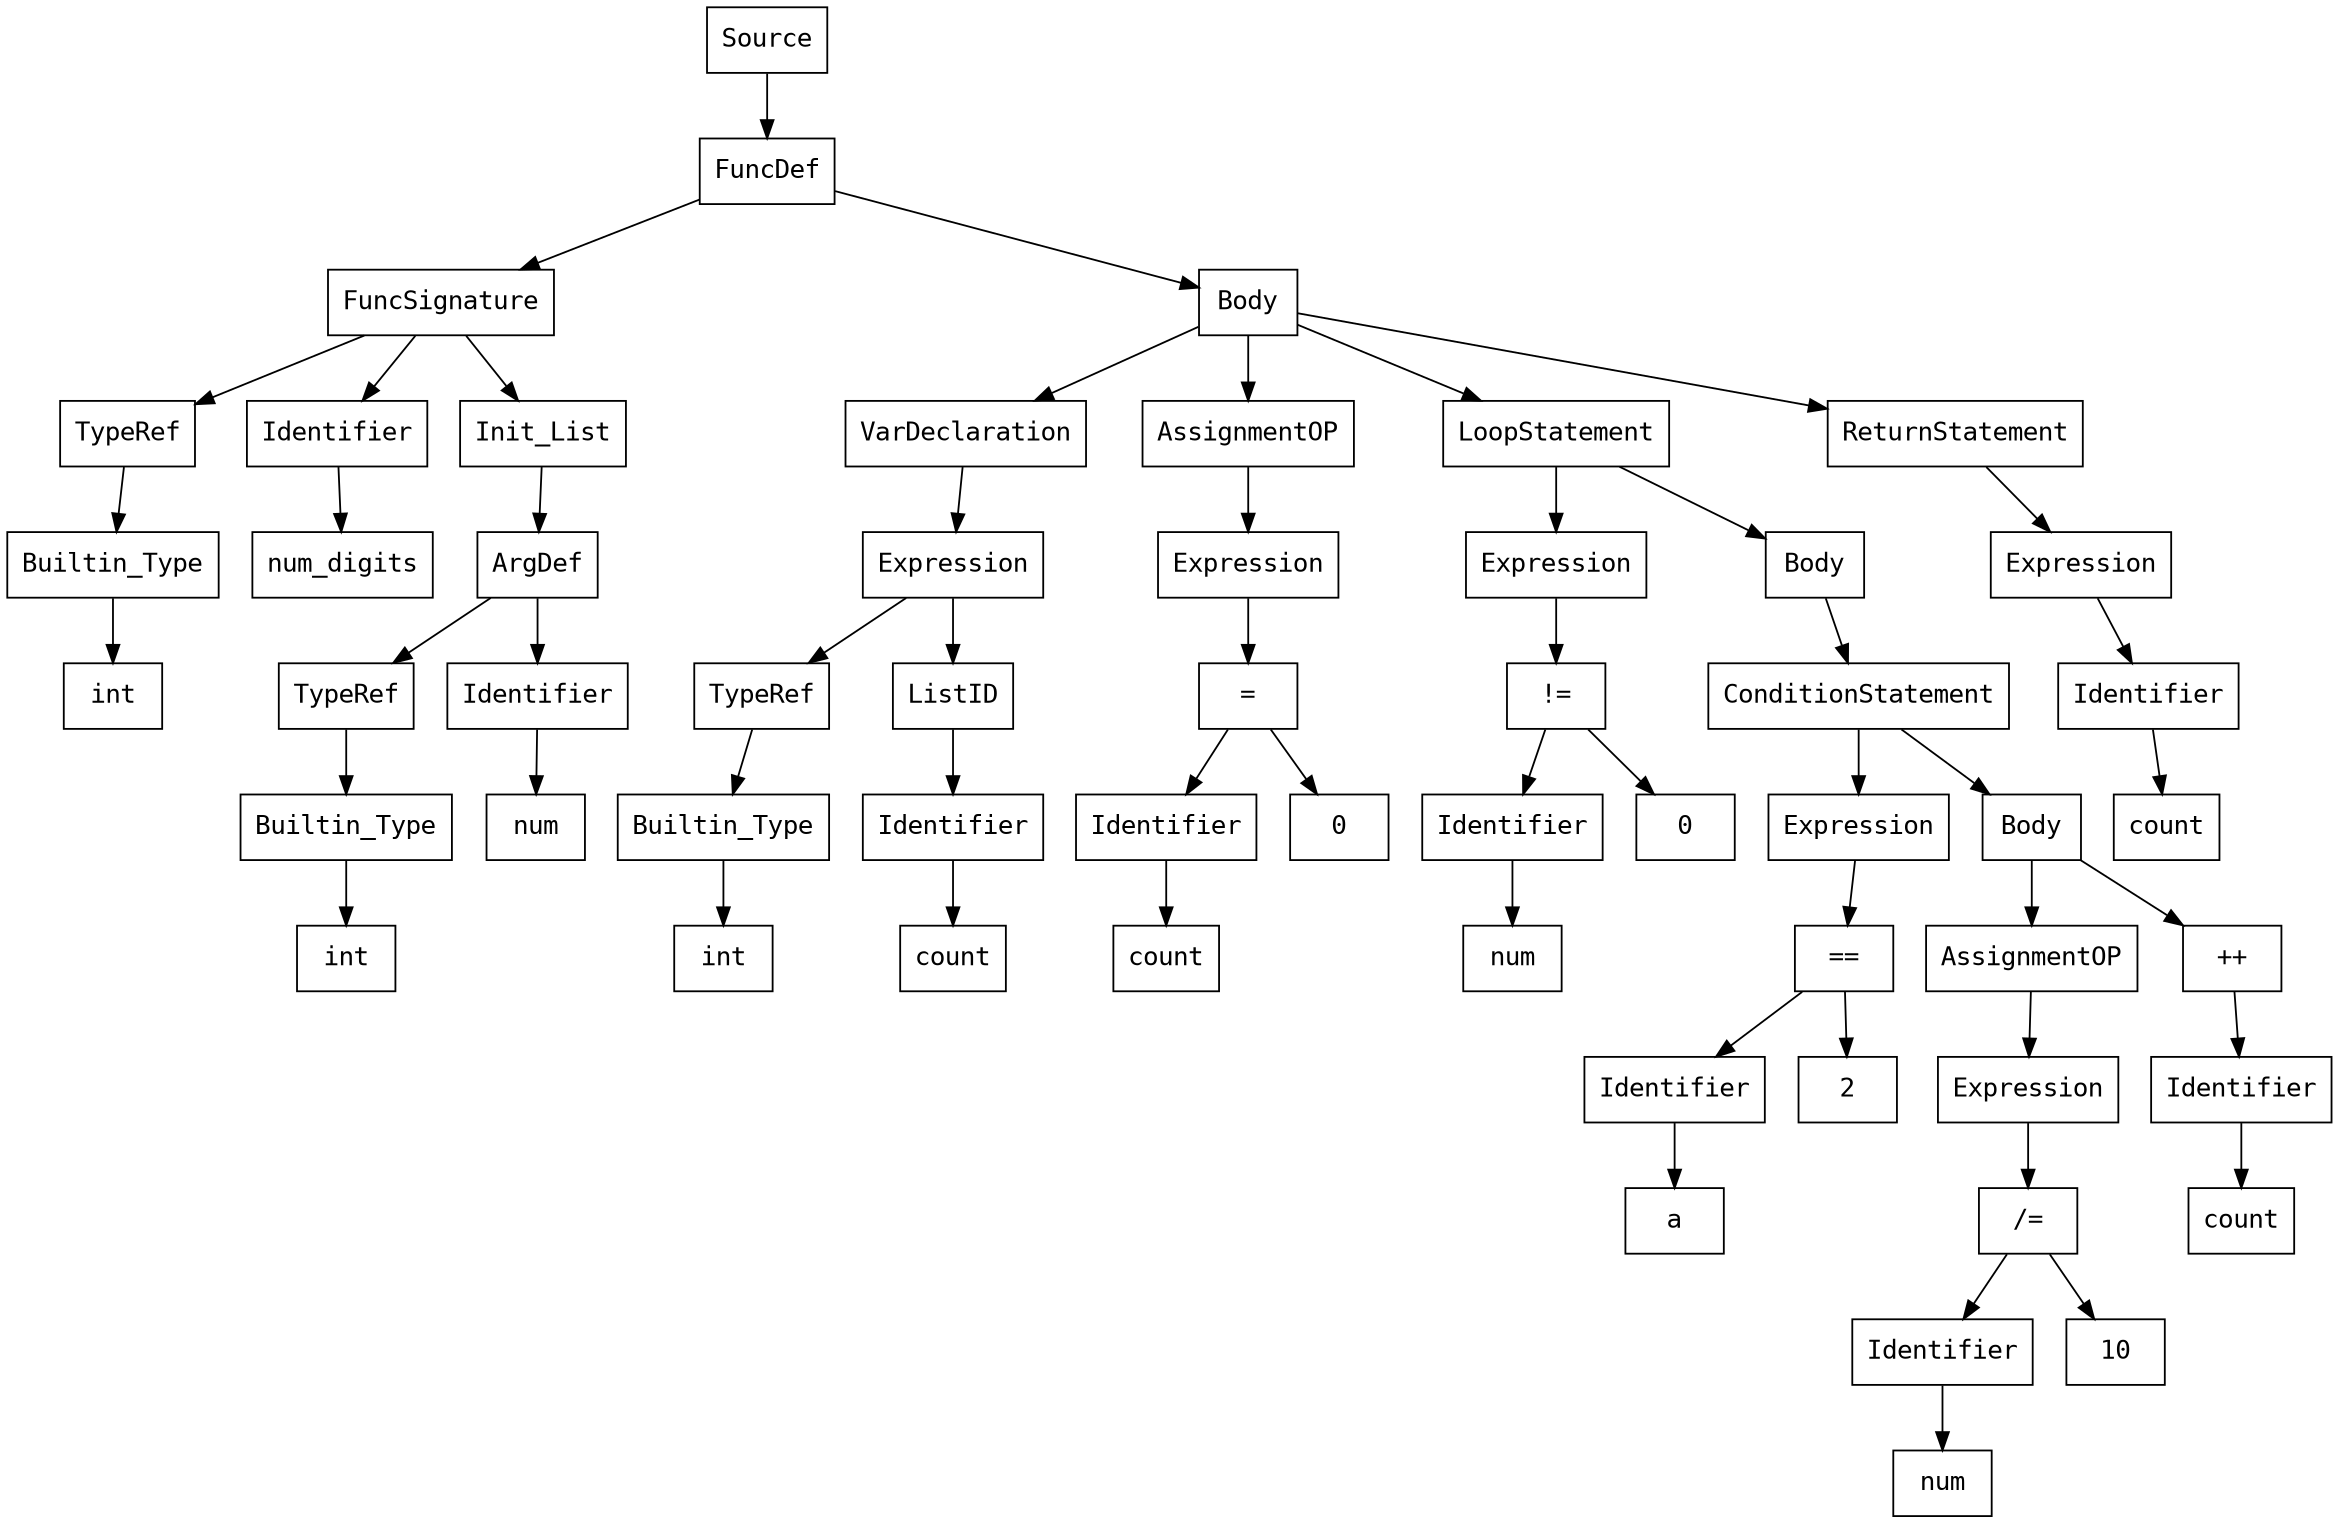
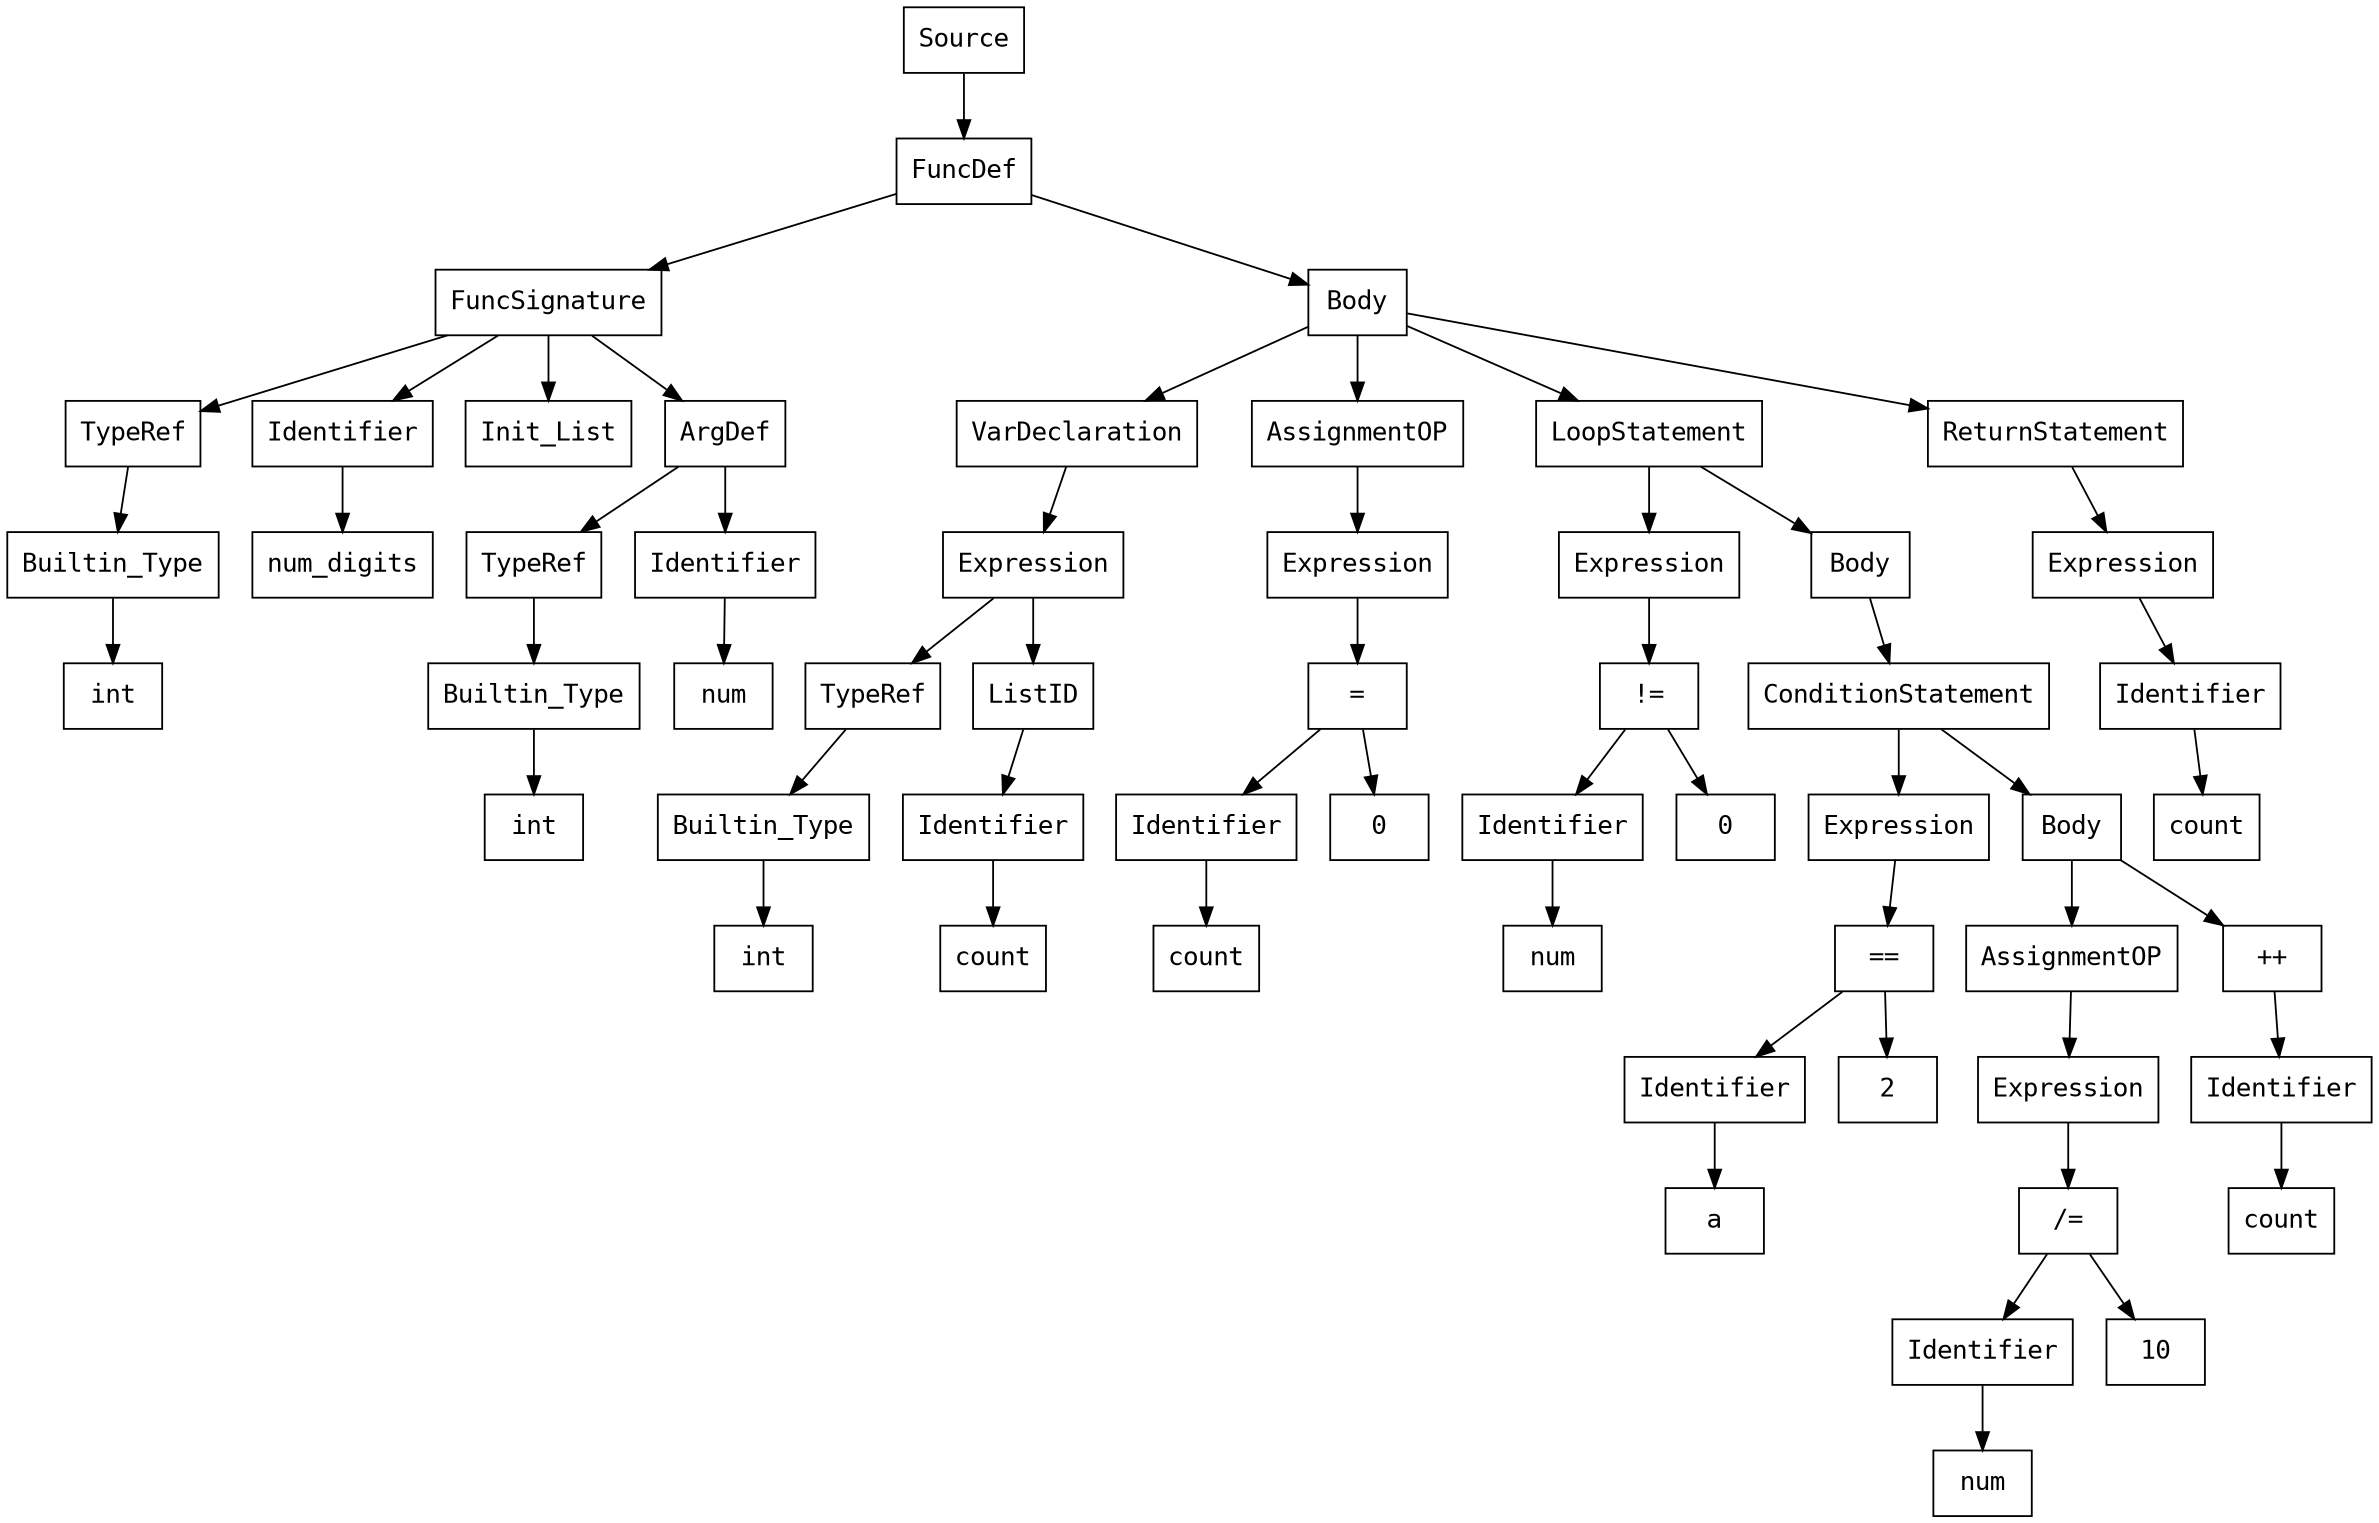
(541, 490) -> (629, 363)
